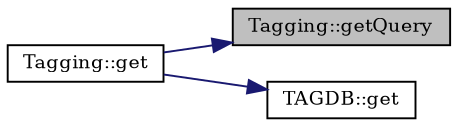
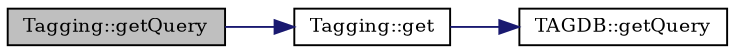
(188, 49) -> (250, 27)
(341, 100) -> (623, 27)
